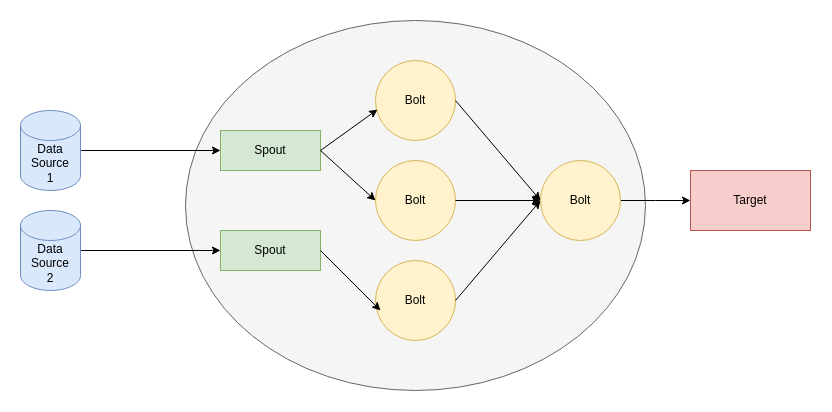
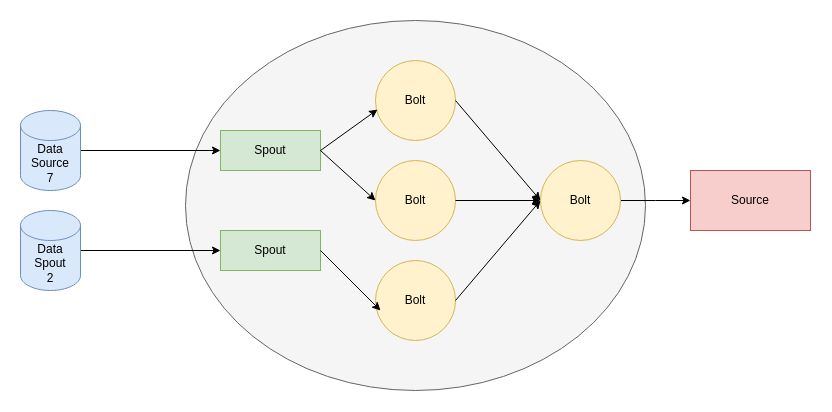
(51, 164) -> (51, 164)
(751, 201) -> (751, 201)
(51, 264) -> (51, 264)
